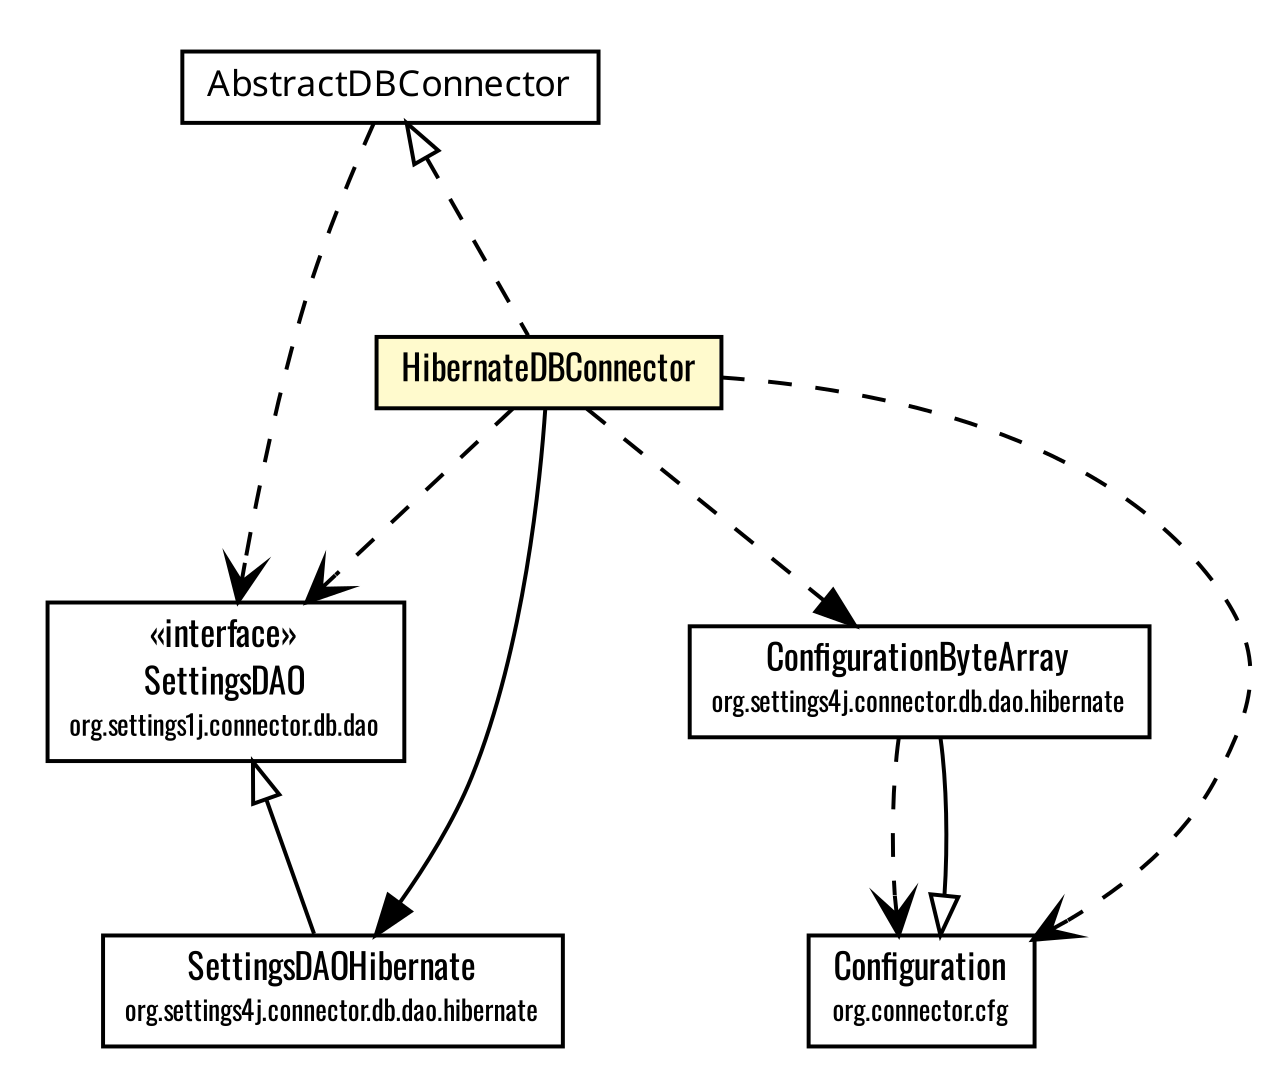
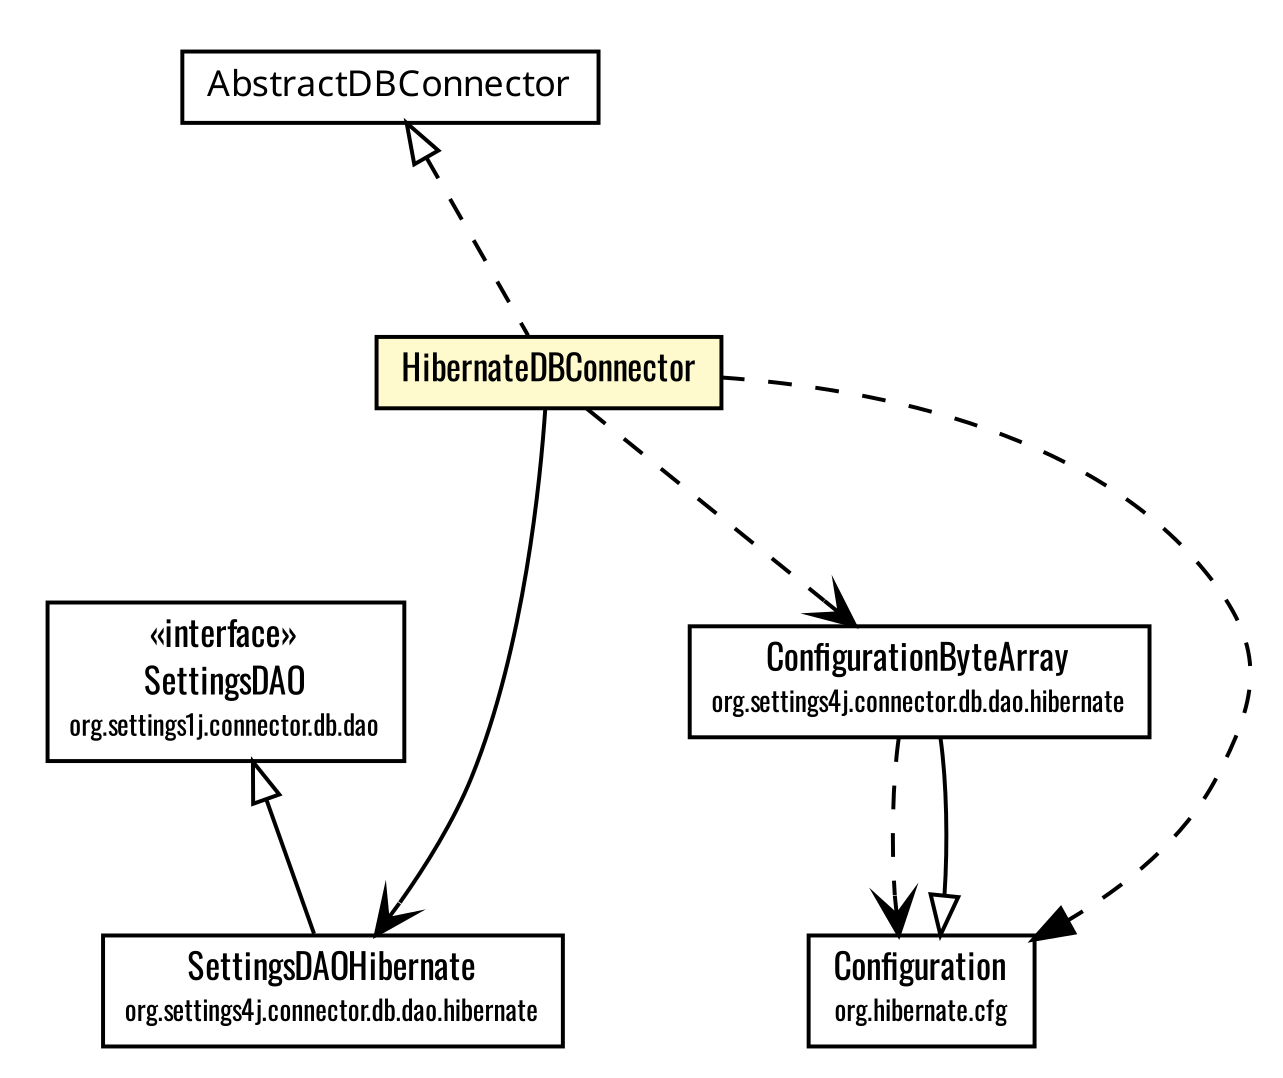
(295, 338) -> none
(424, 492) -> none
(706, 505) -> (706, 505)
(1170, 534) -> (1170, 534)
(507, 667) -> (507, 667)
(922, 1013) -> (922, 1013)
